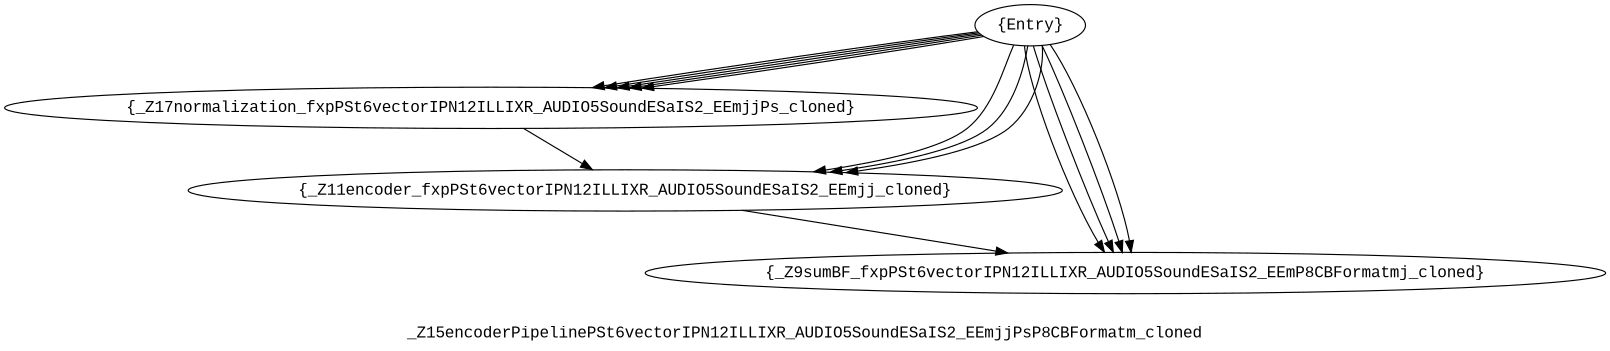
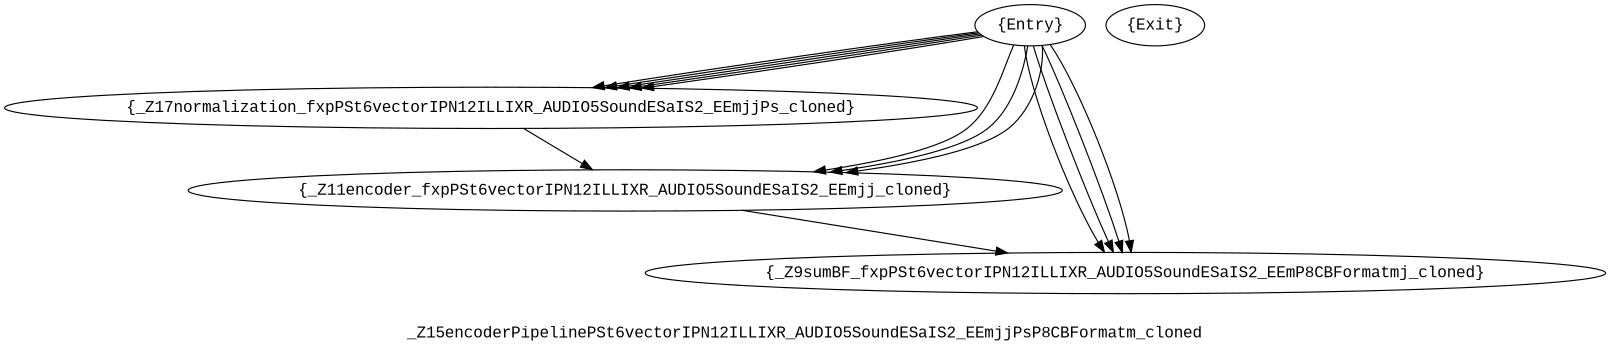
none -> (1155, 25)
